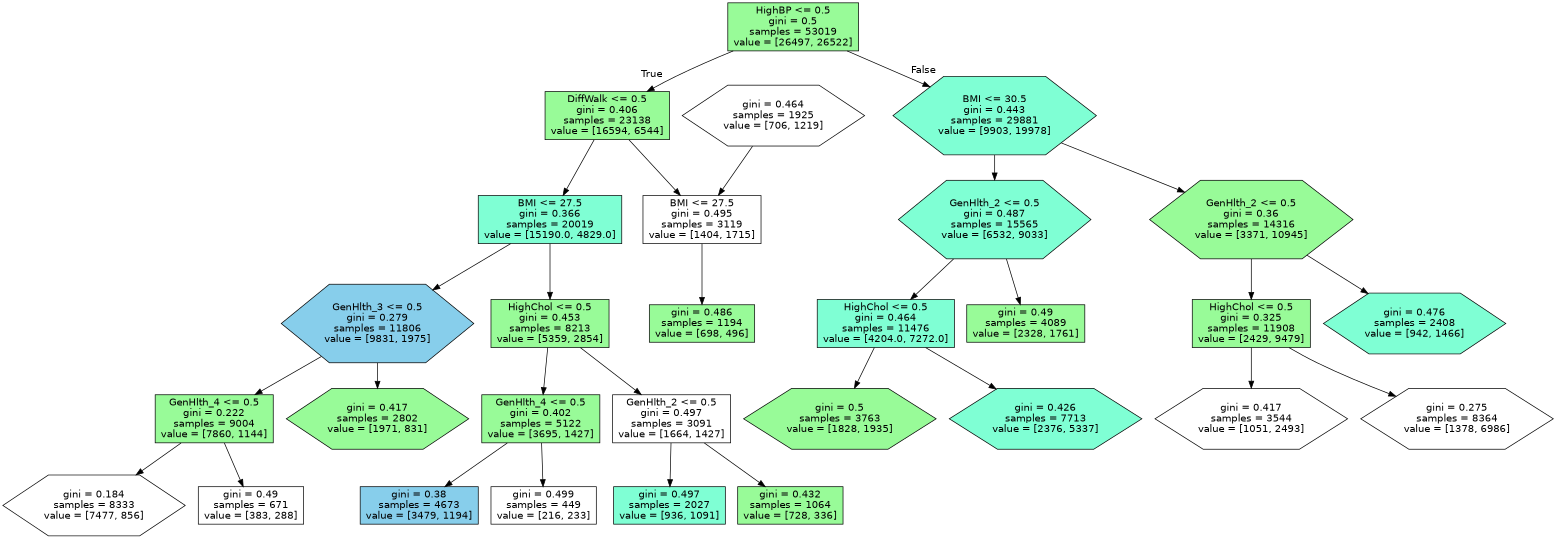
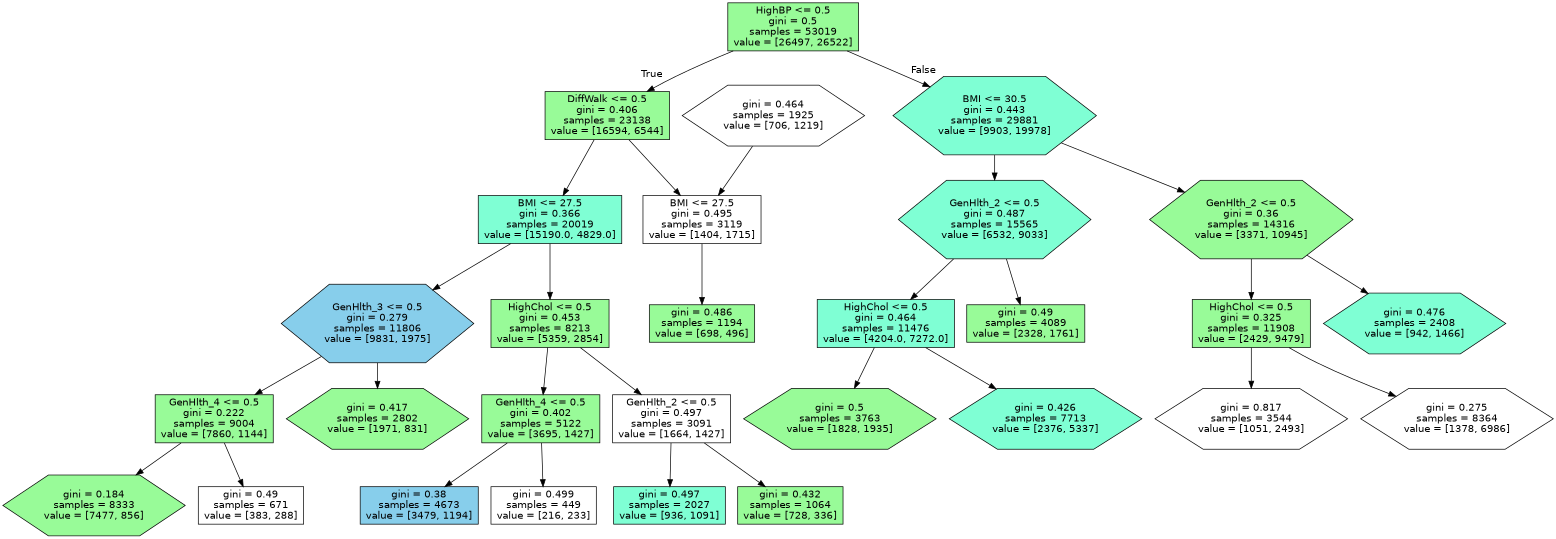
(1251, 419) -> (1251, 419)
(94, 505) -> (94, 505)
